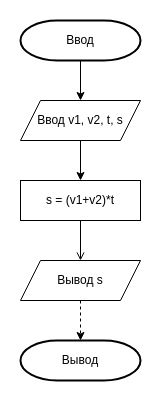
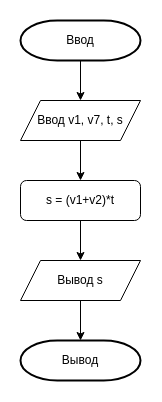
(81, 121) -> (81, 121)
(81, 201) -> (81, 201)
(81, 254) -> (81, 252)
(81, 317) -> (81, 317)
